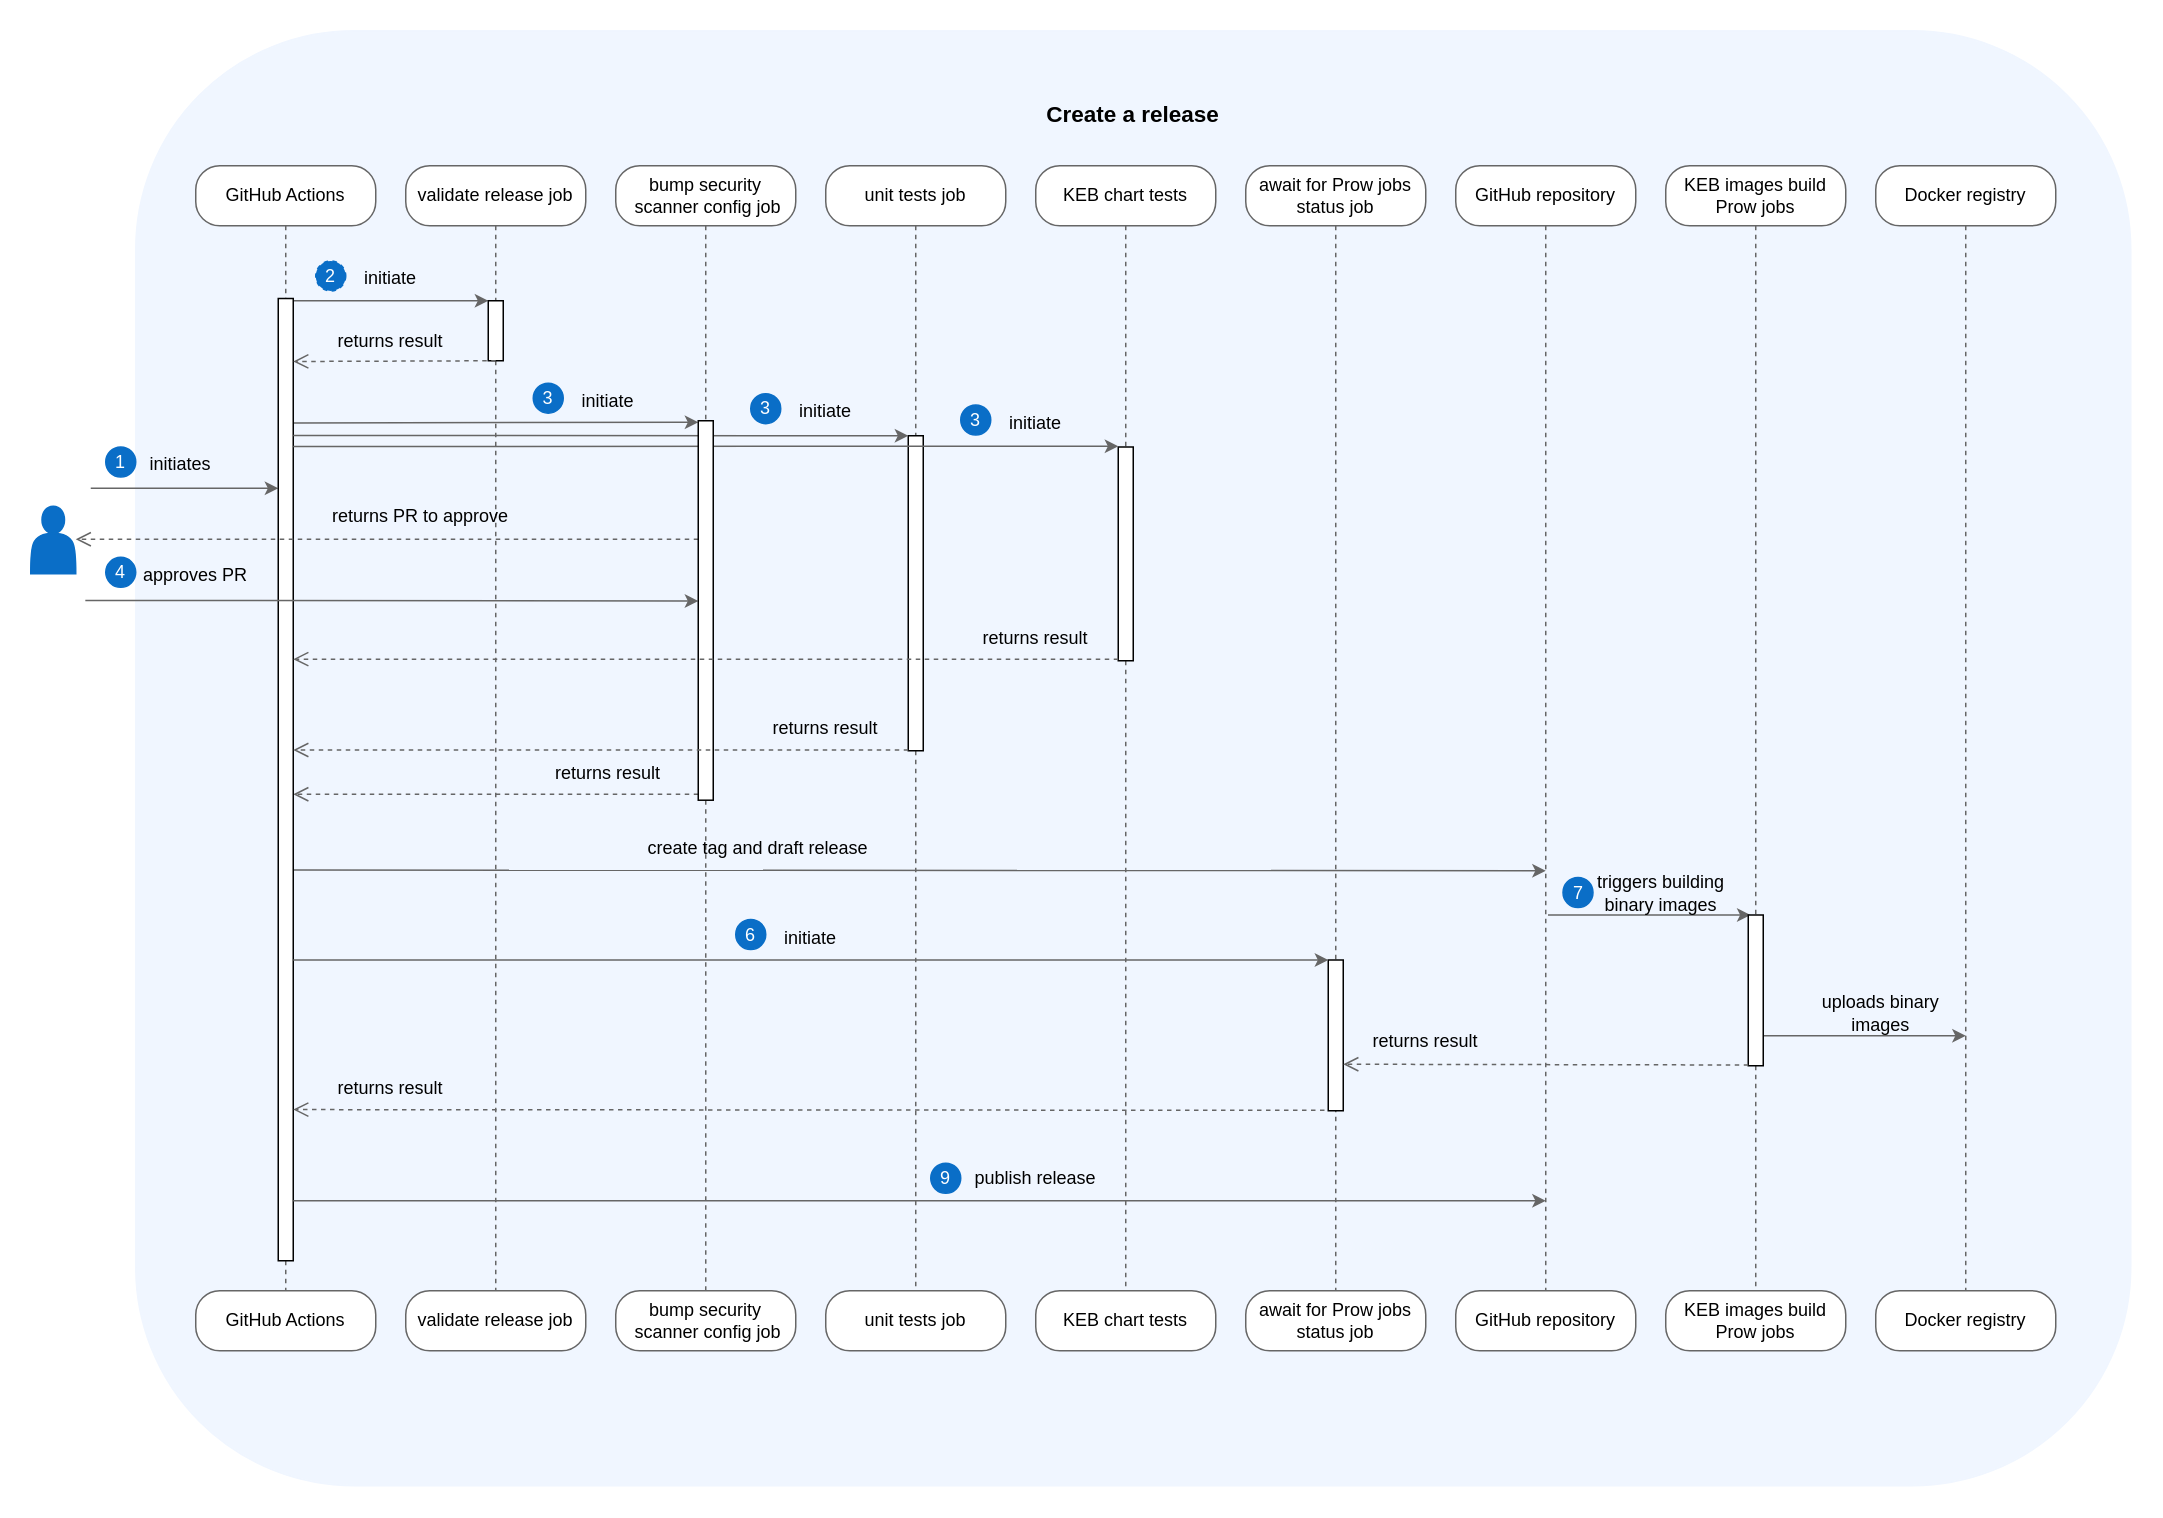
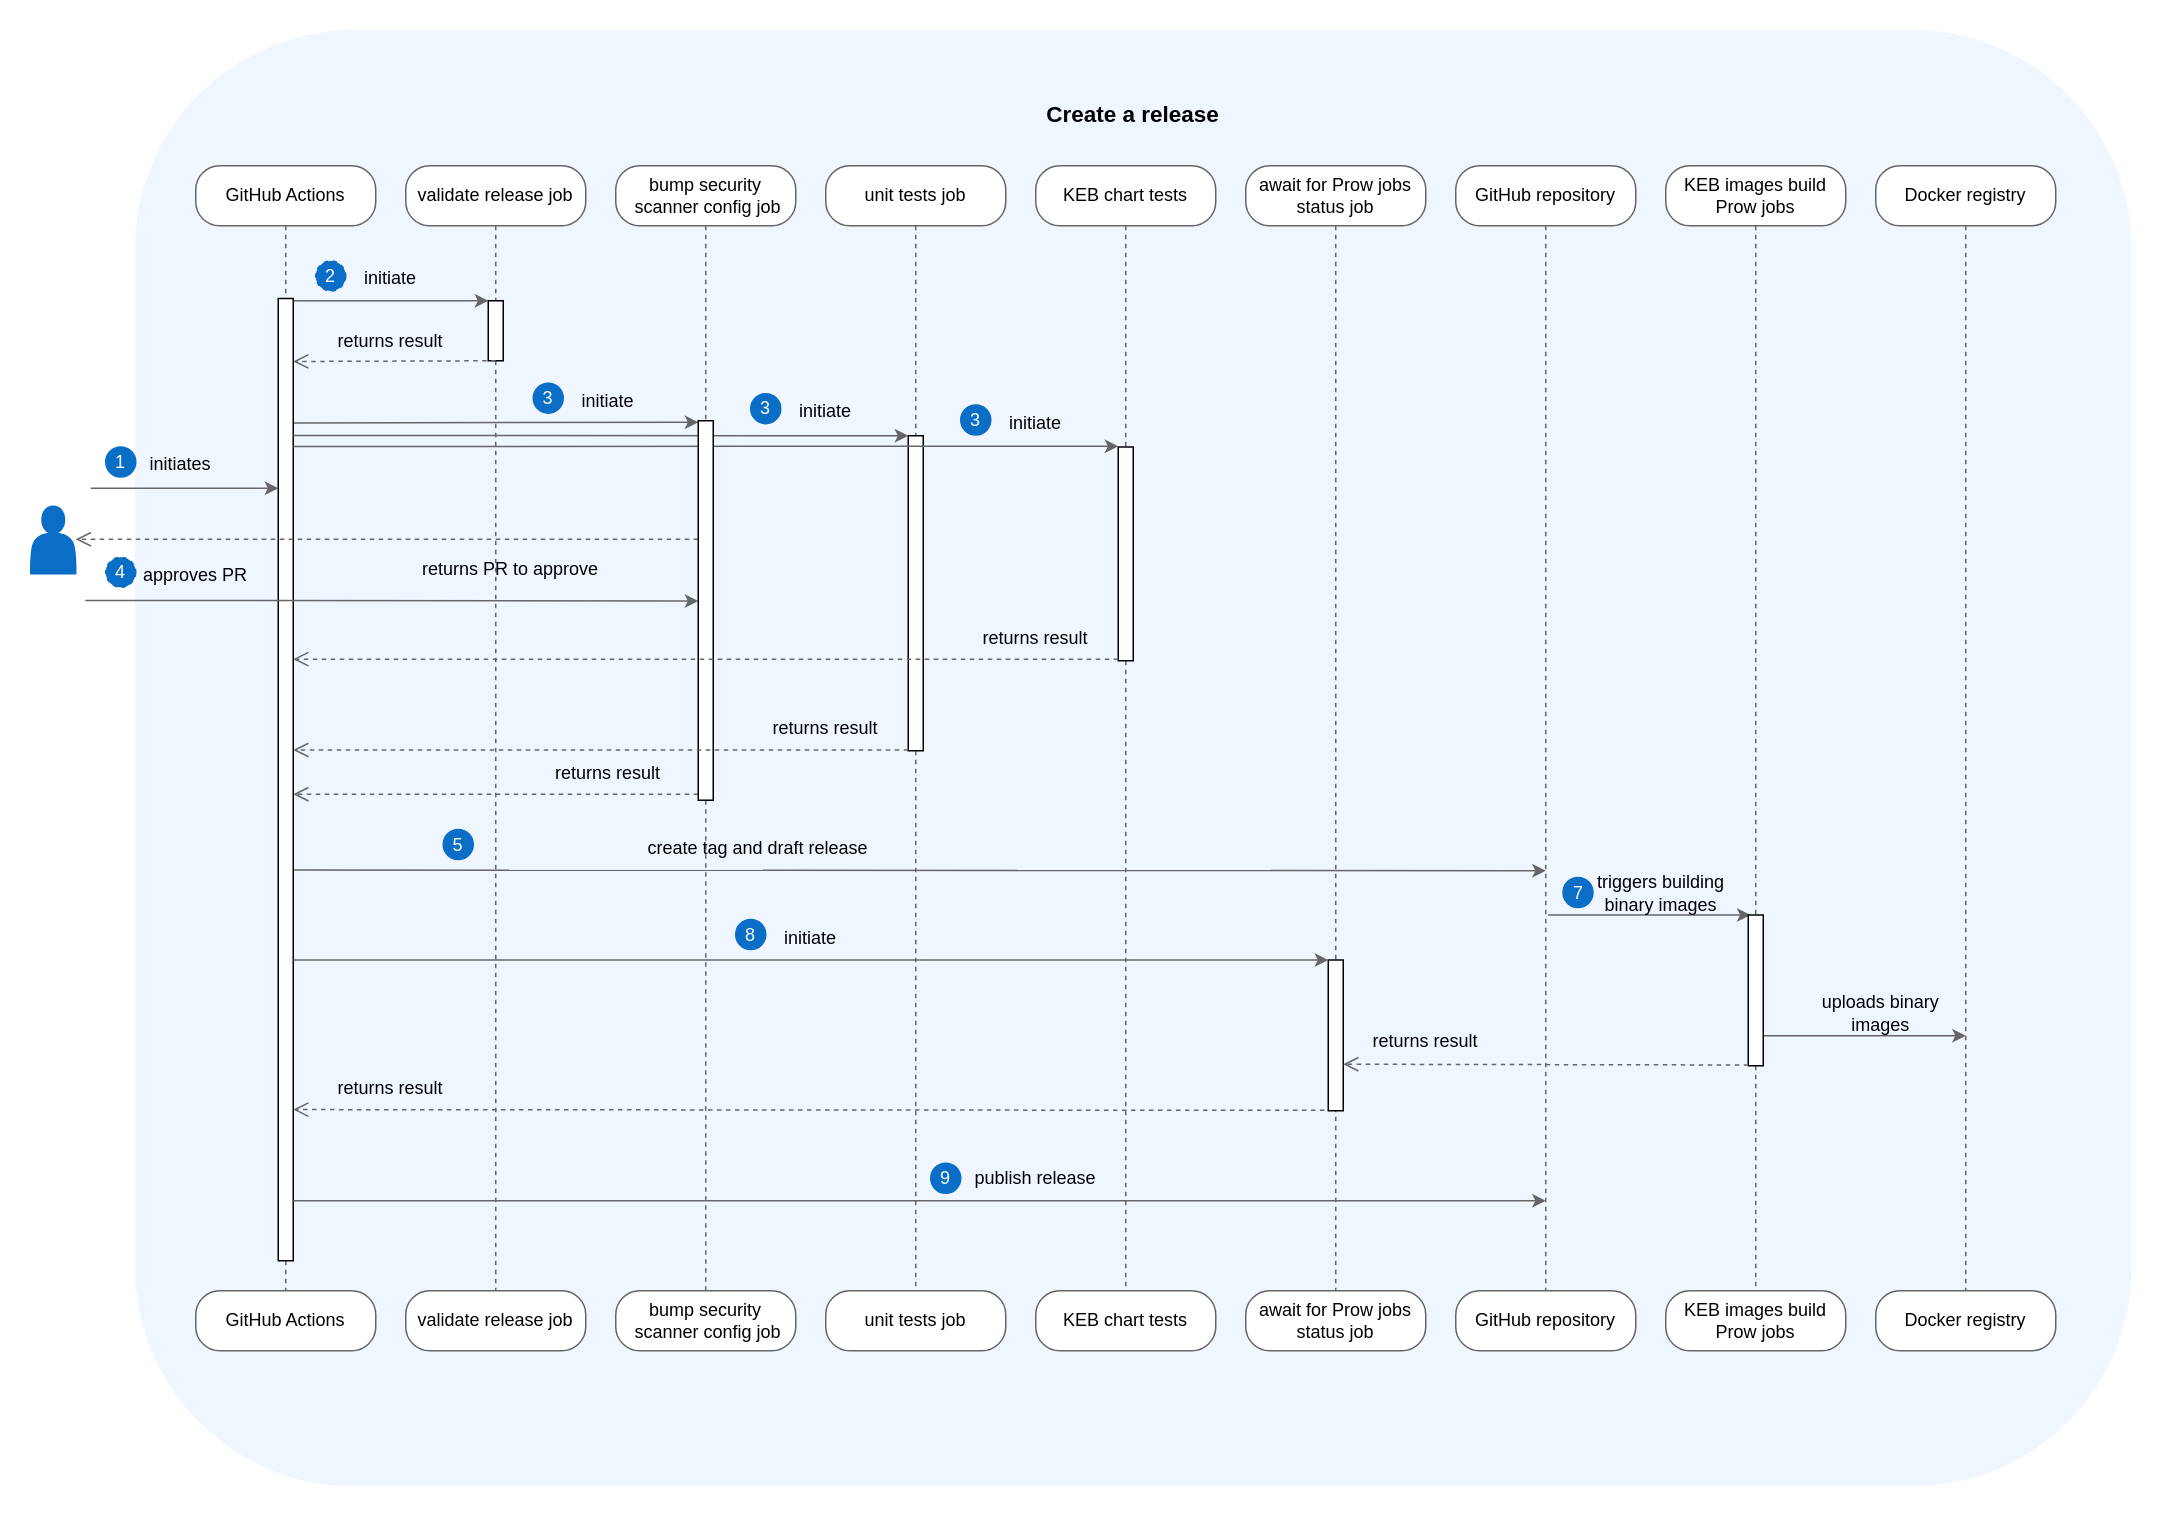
(421, 517) -> (511, 569)
(121, 572) -> (121, 572)
none -> (458, 845)
(751, 935) -> (751, 935)
